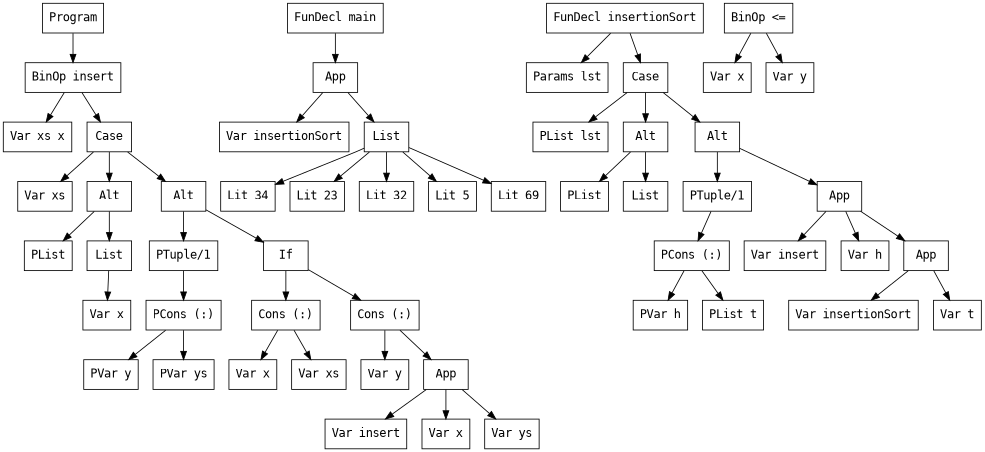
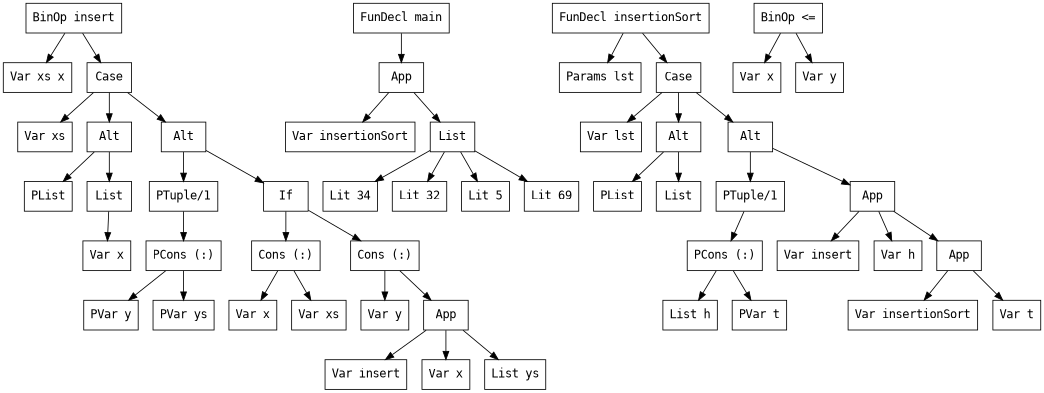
(73, 18) -> none
(570, 137) -> (611, 137)
(317, 196) -> none
(660, 315) -> (690, 315)
(733, 315) -> (759, 315)
(512, 434) -> (515, 375)
